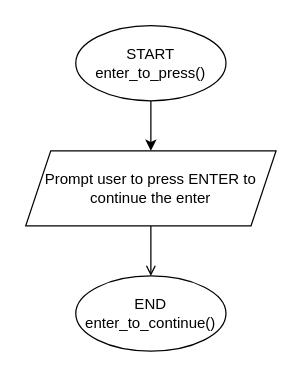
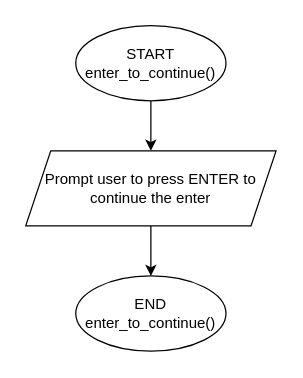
(151, 63) -> (151, 63)
(151, 268) -> (151, 266)
